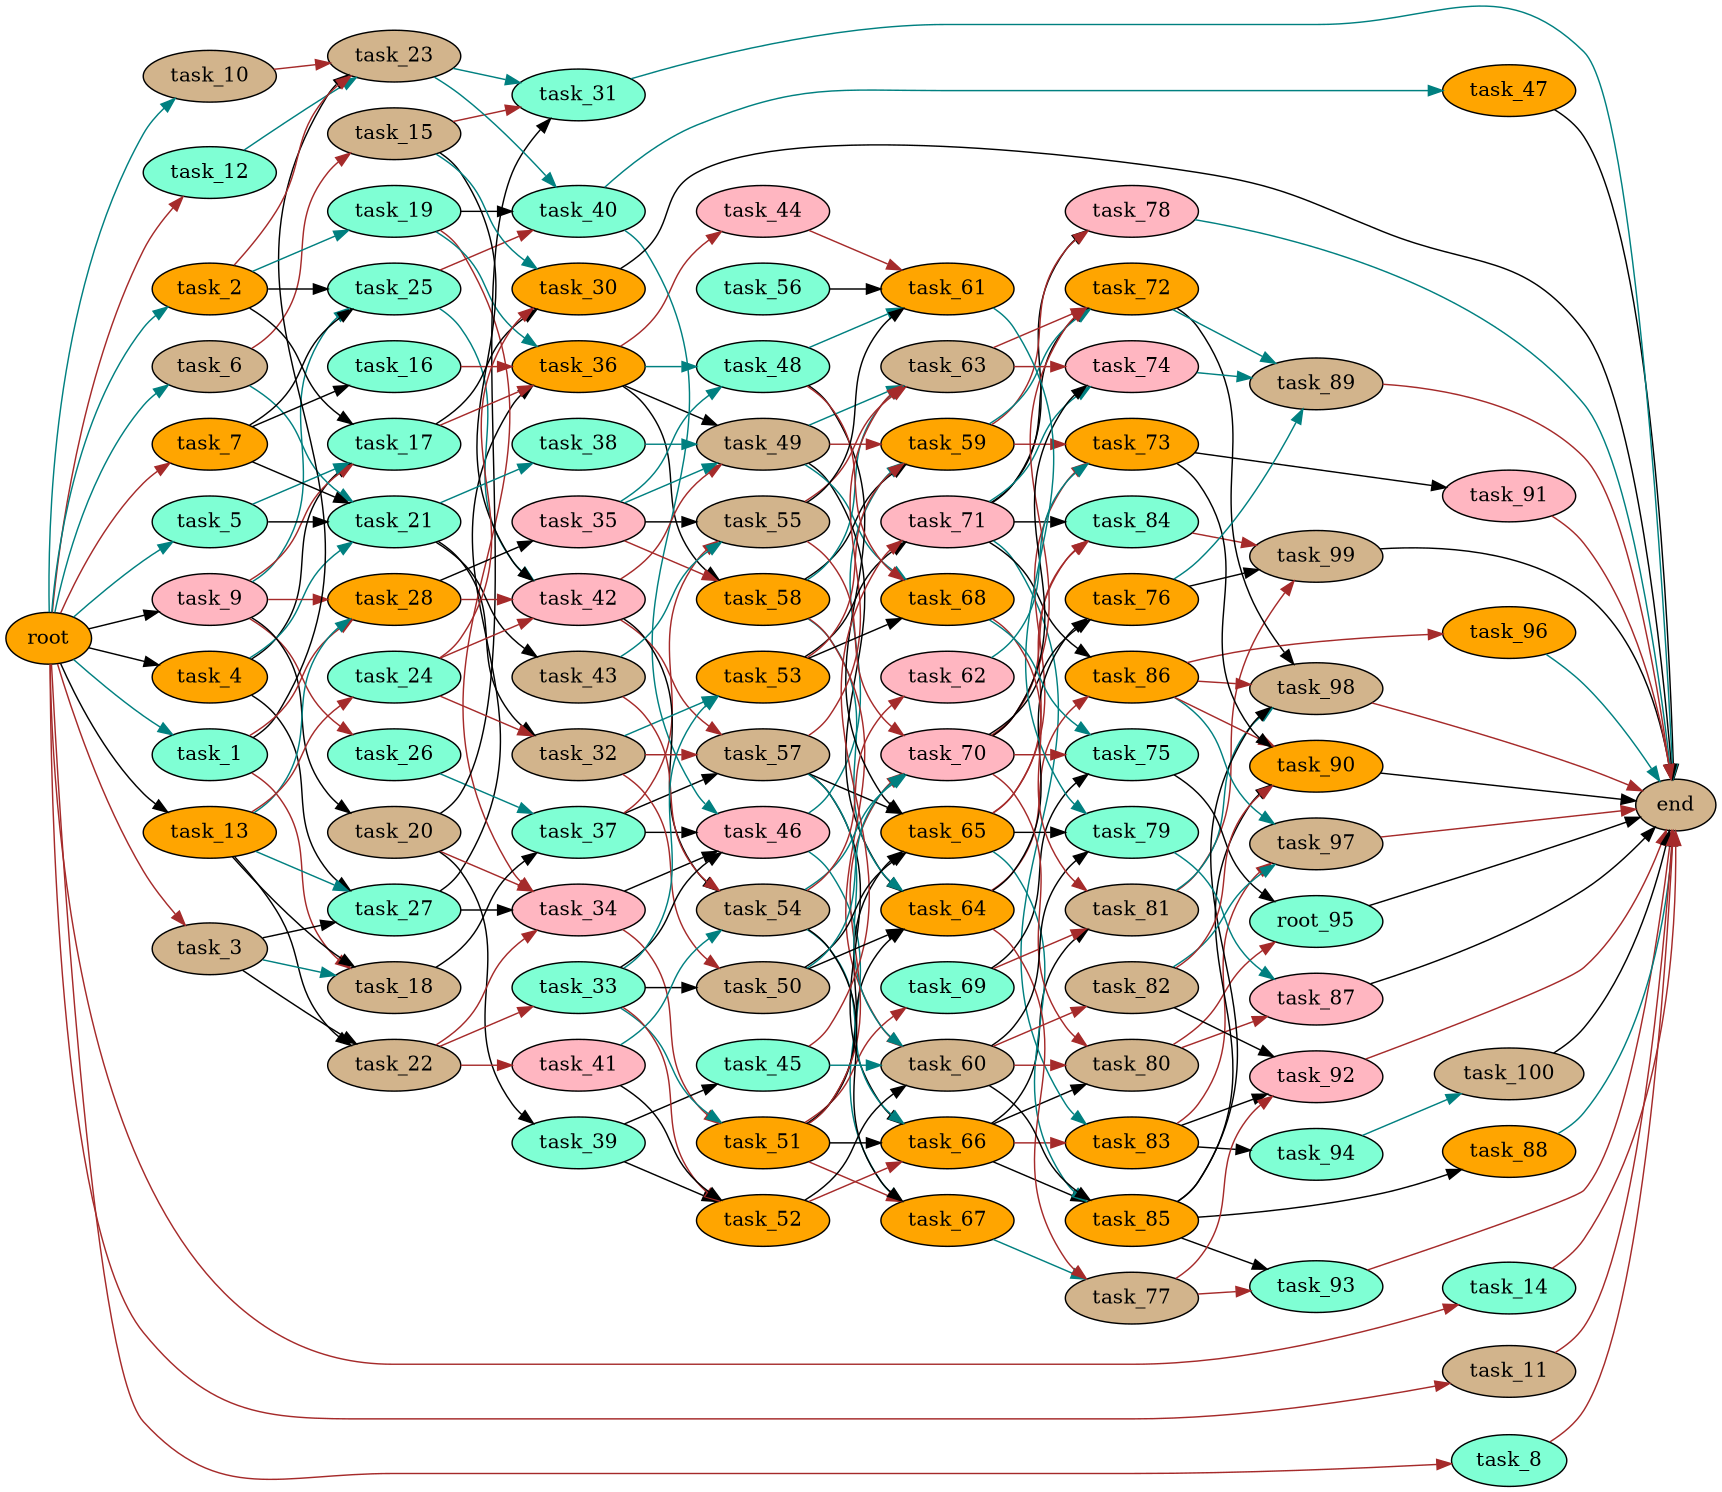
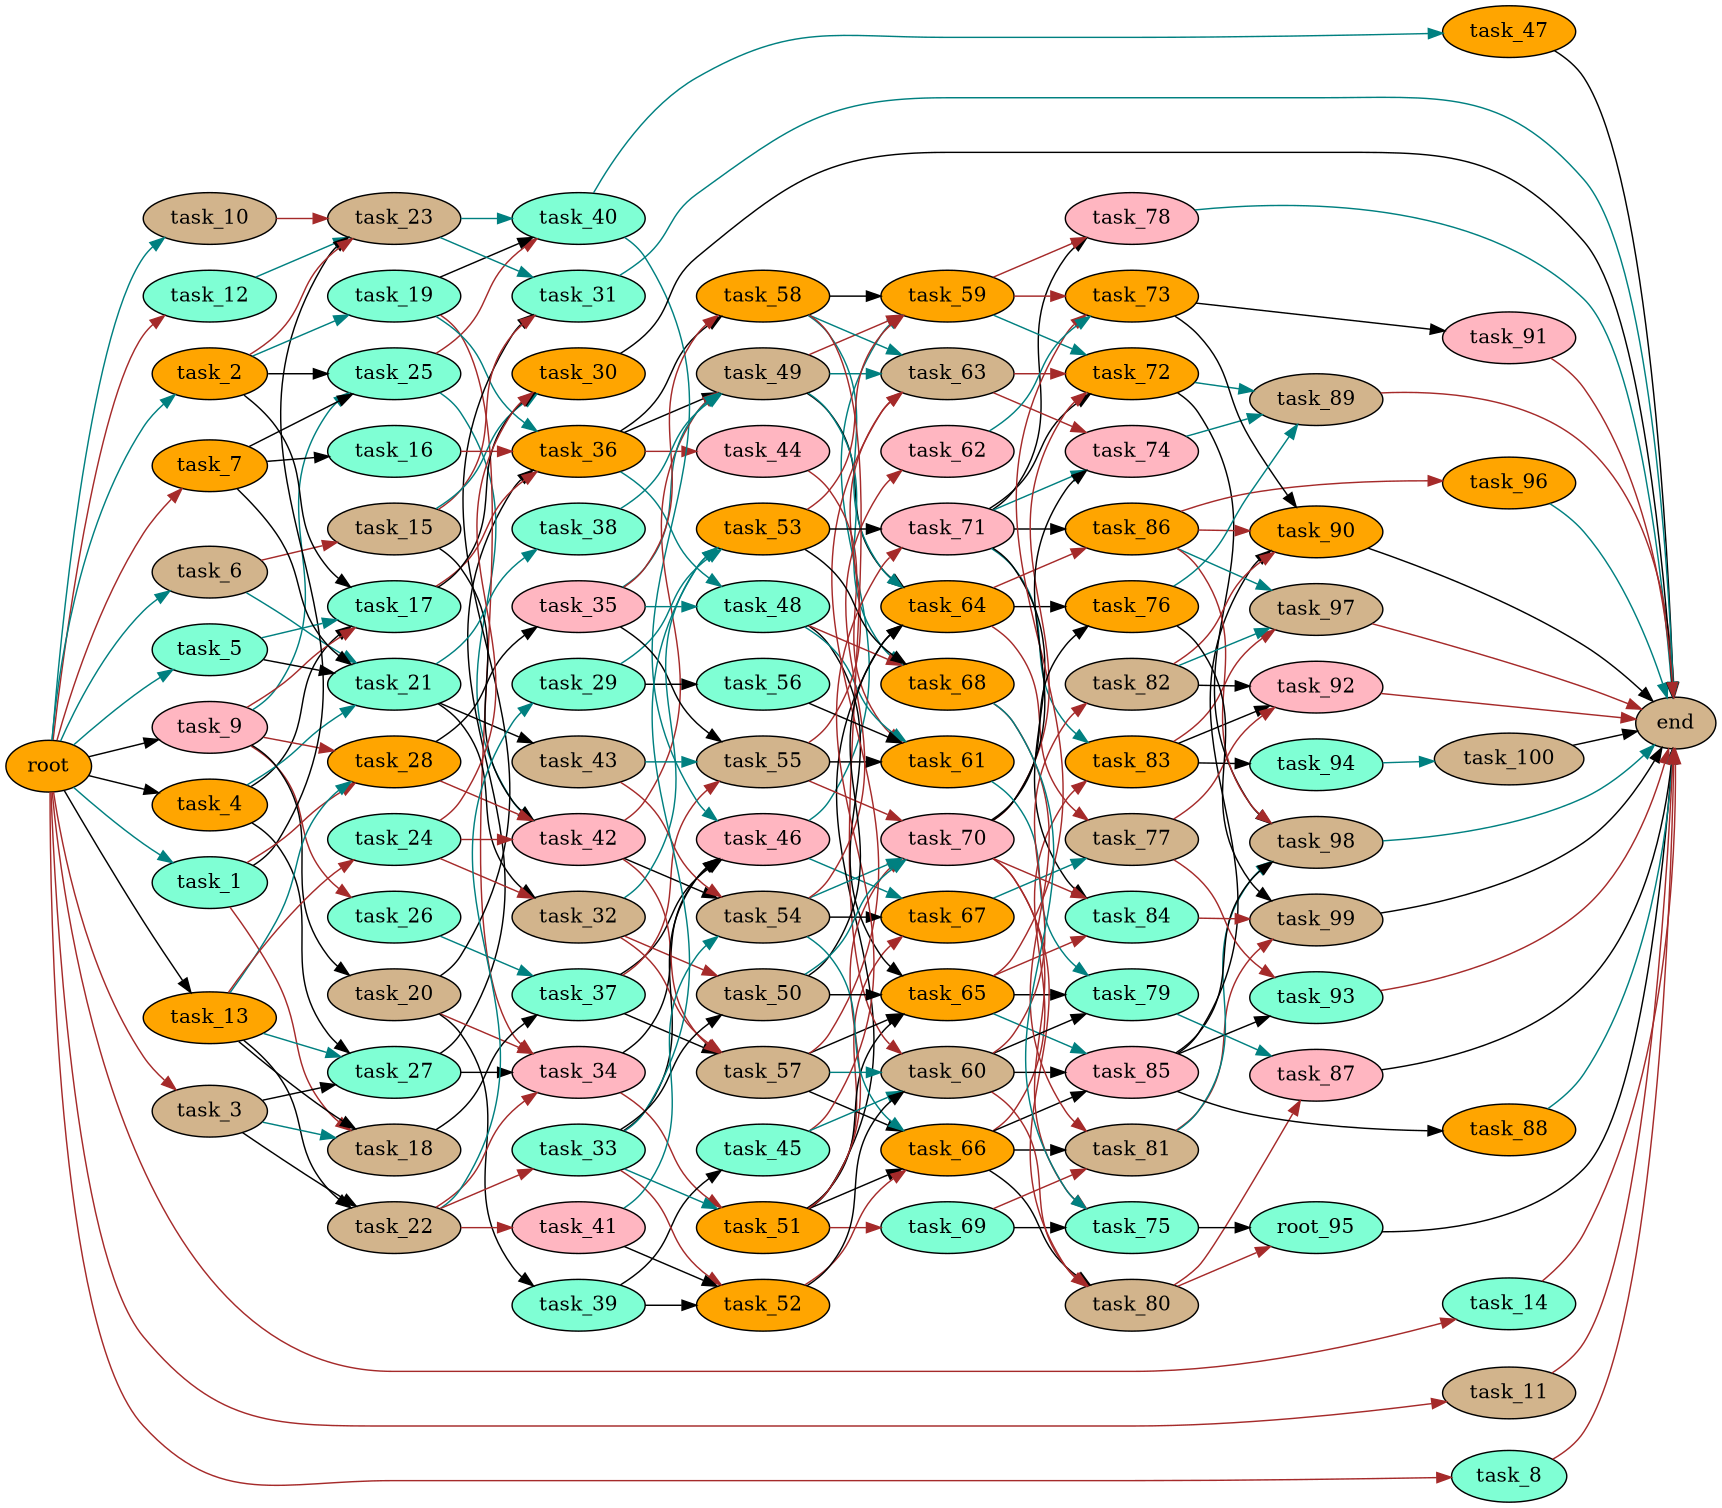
none -> (579, 684)
(1501, 740) -> (1521, 820)
(1132, 1220) -> (1132, 1072)
